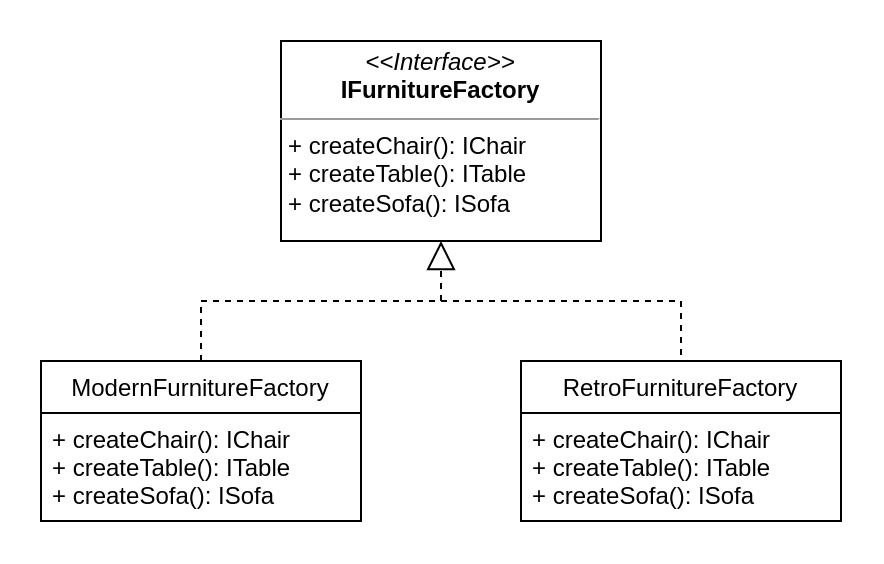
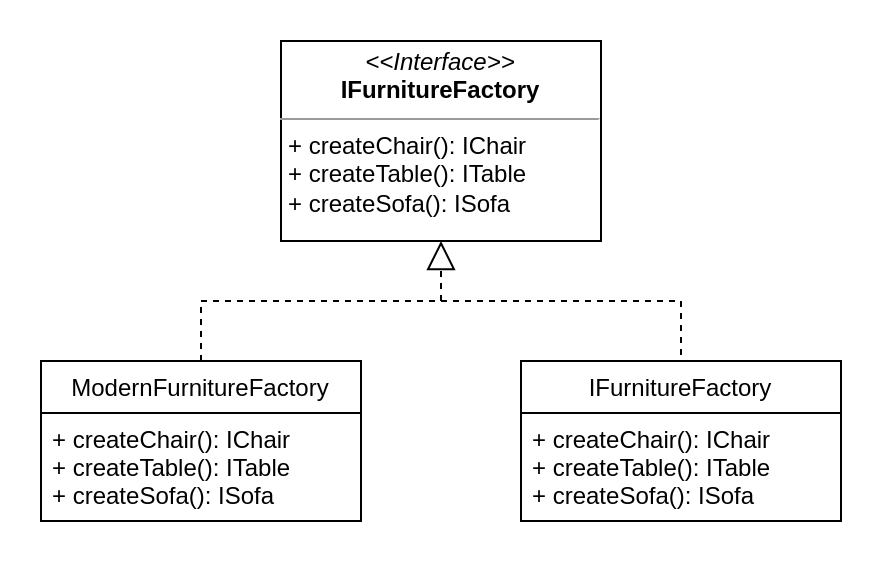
(680, 388) -> (680, 388)
